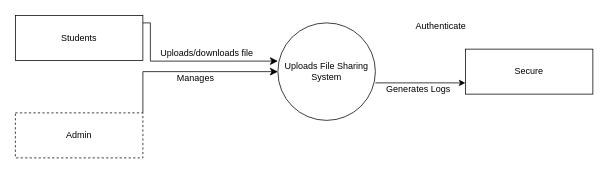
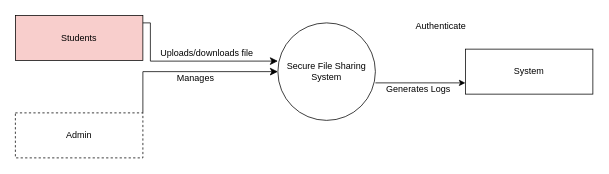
(79, 38) -> (79, 38)
(327, 72) -> (327, 72)
(529, 72) -> (529, 72)
